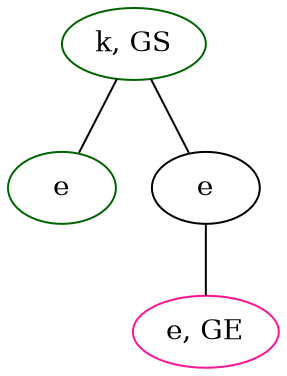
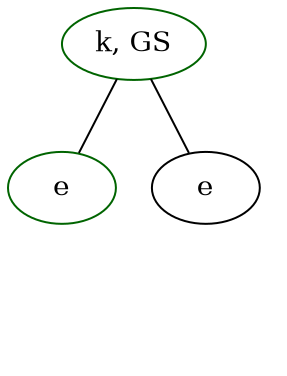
(206, 332) -> none
